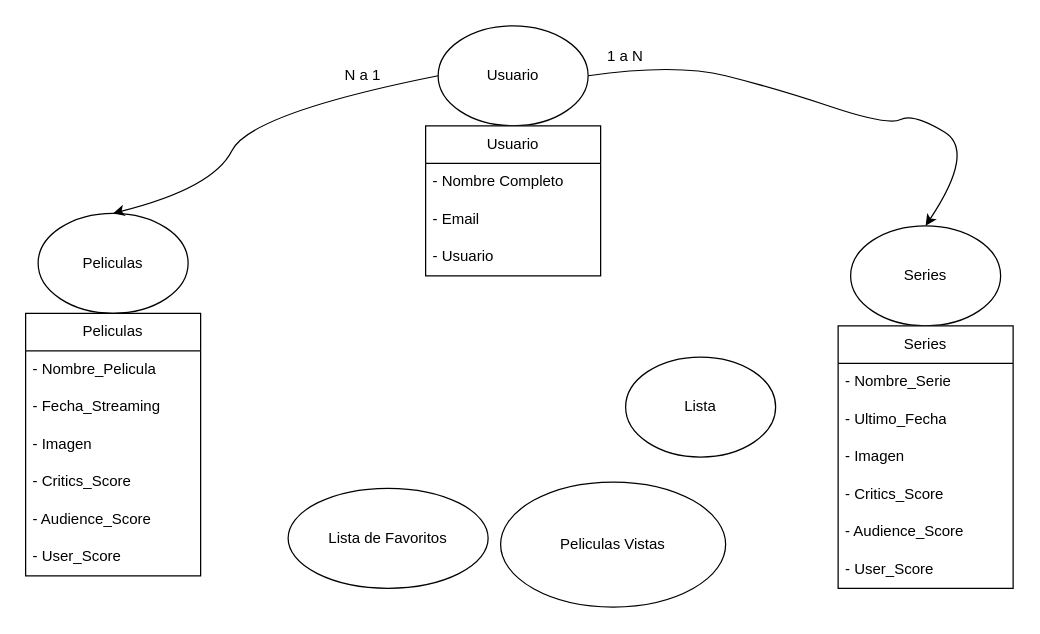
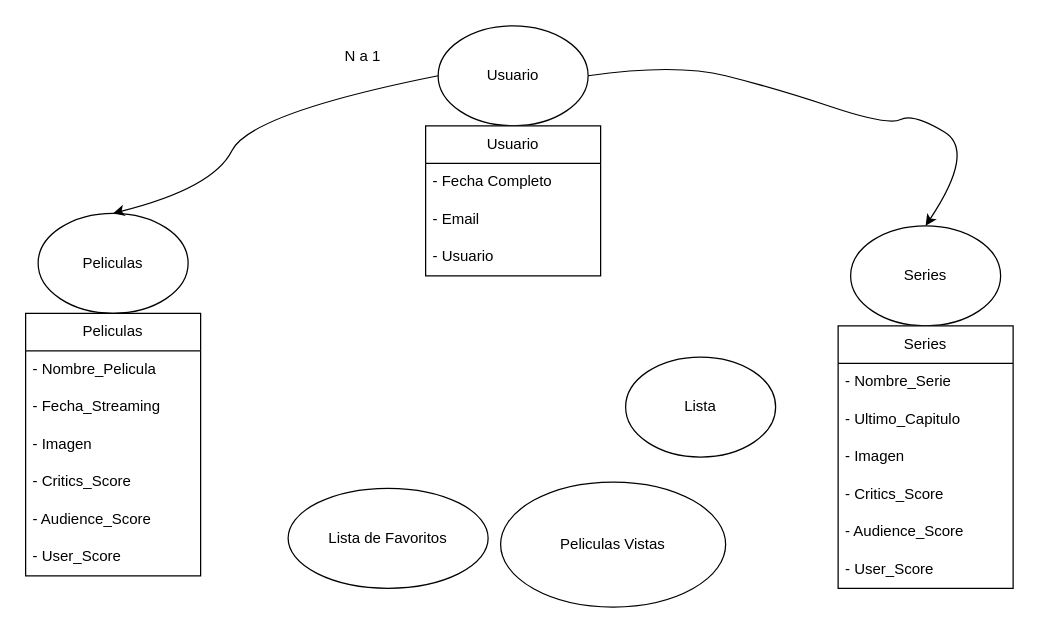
(626, 57) -> none
(363, 76) -> (363, 57)
(499, 182) -> (494, 182)
(899, 419) -> (907, 419)
